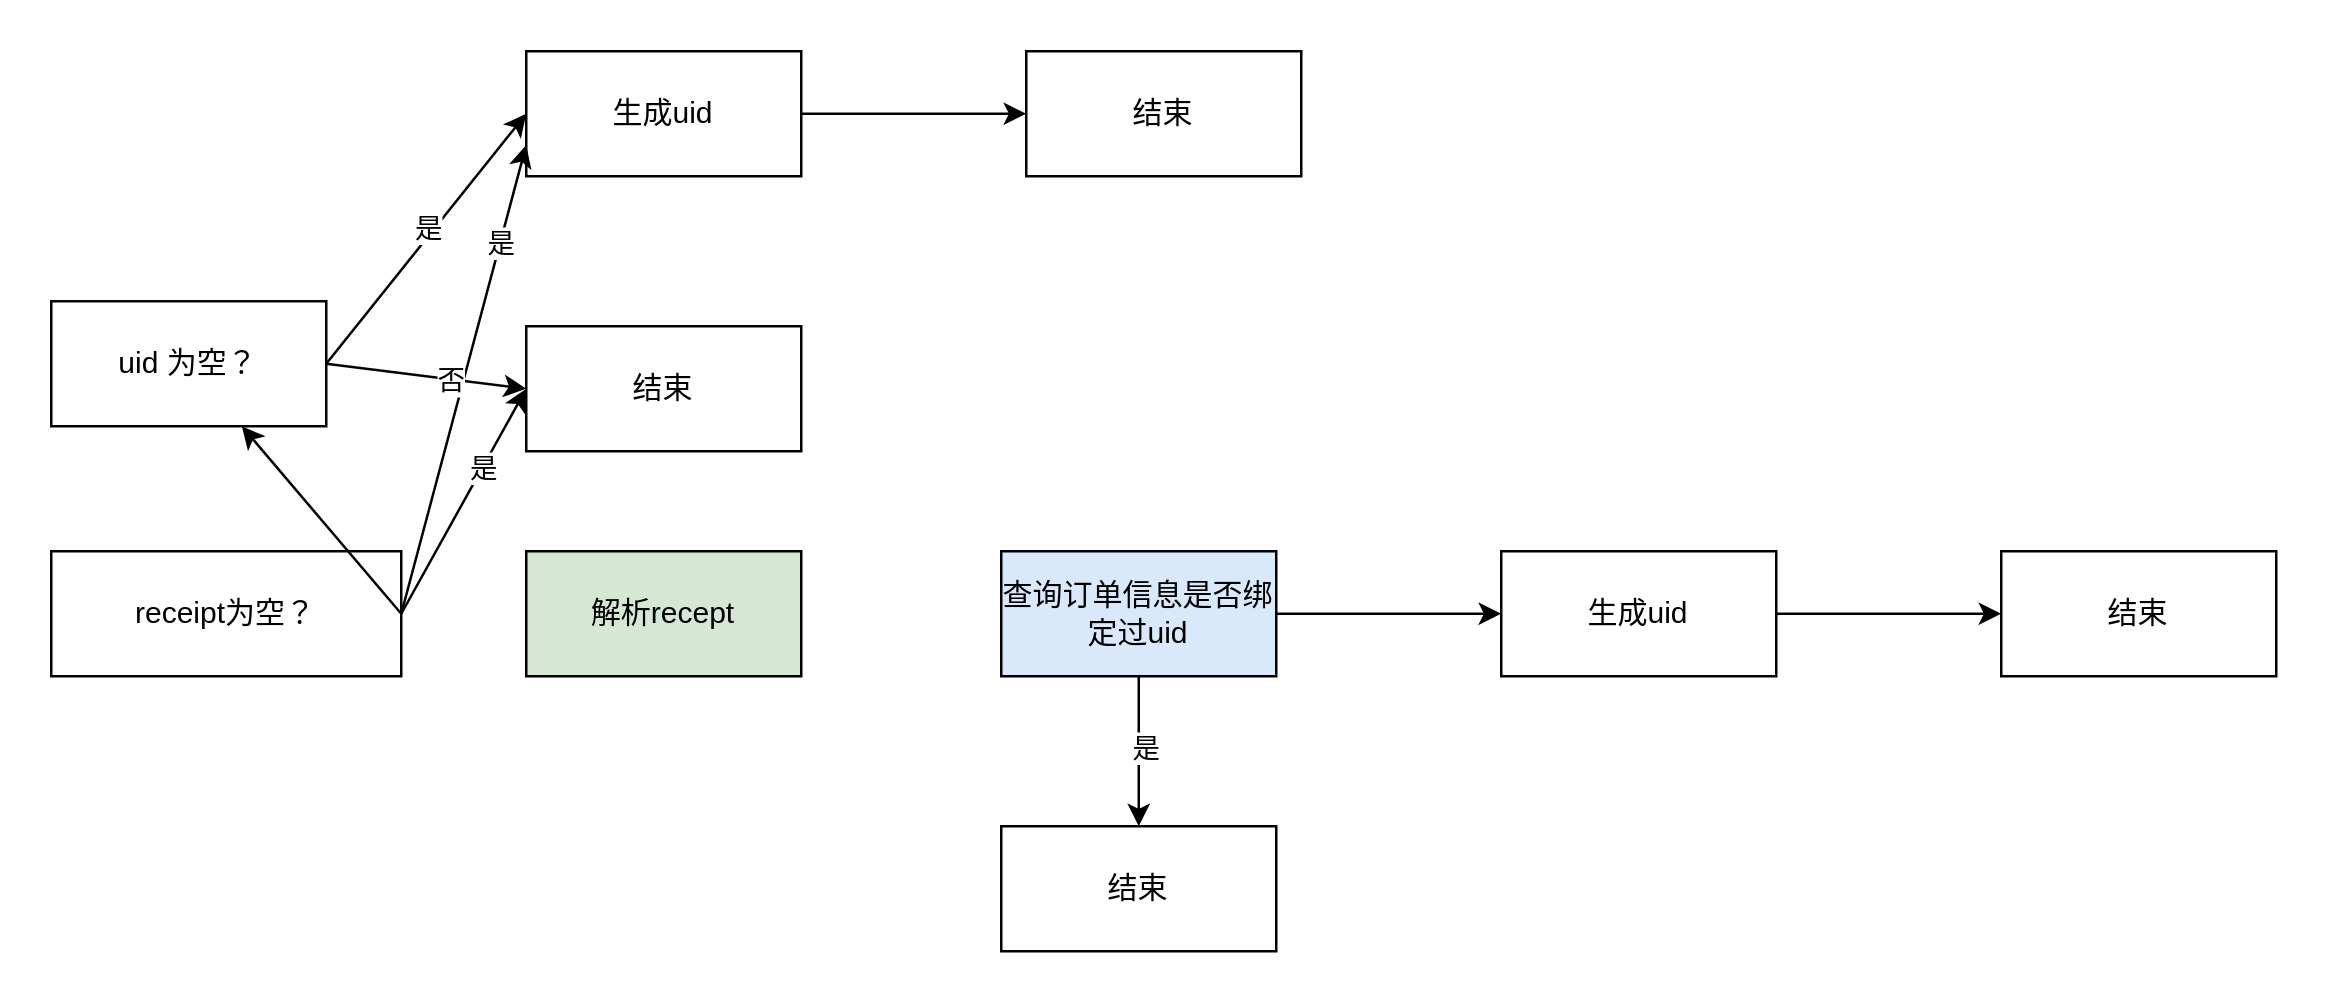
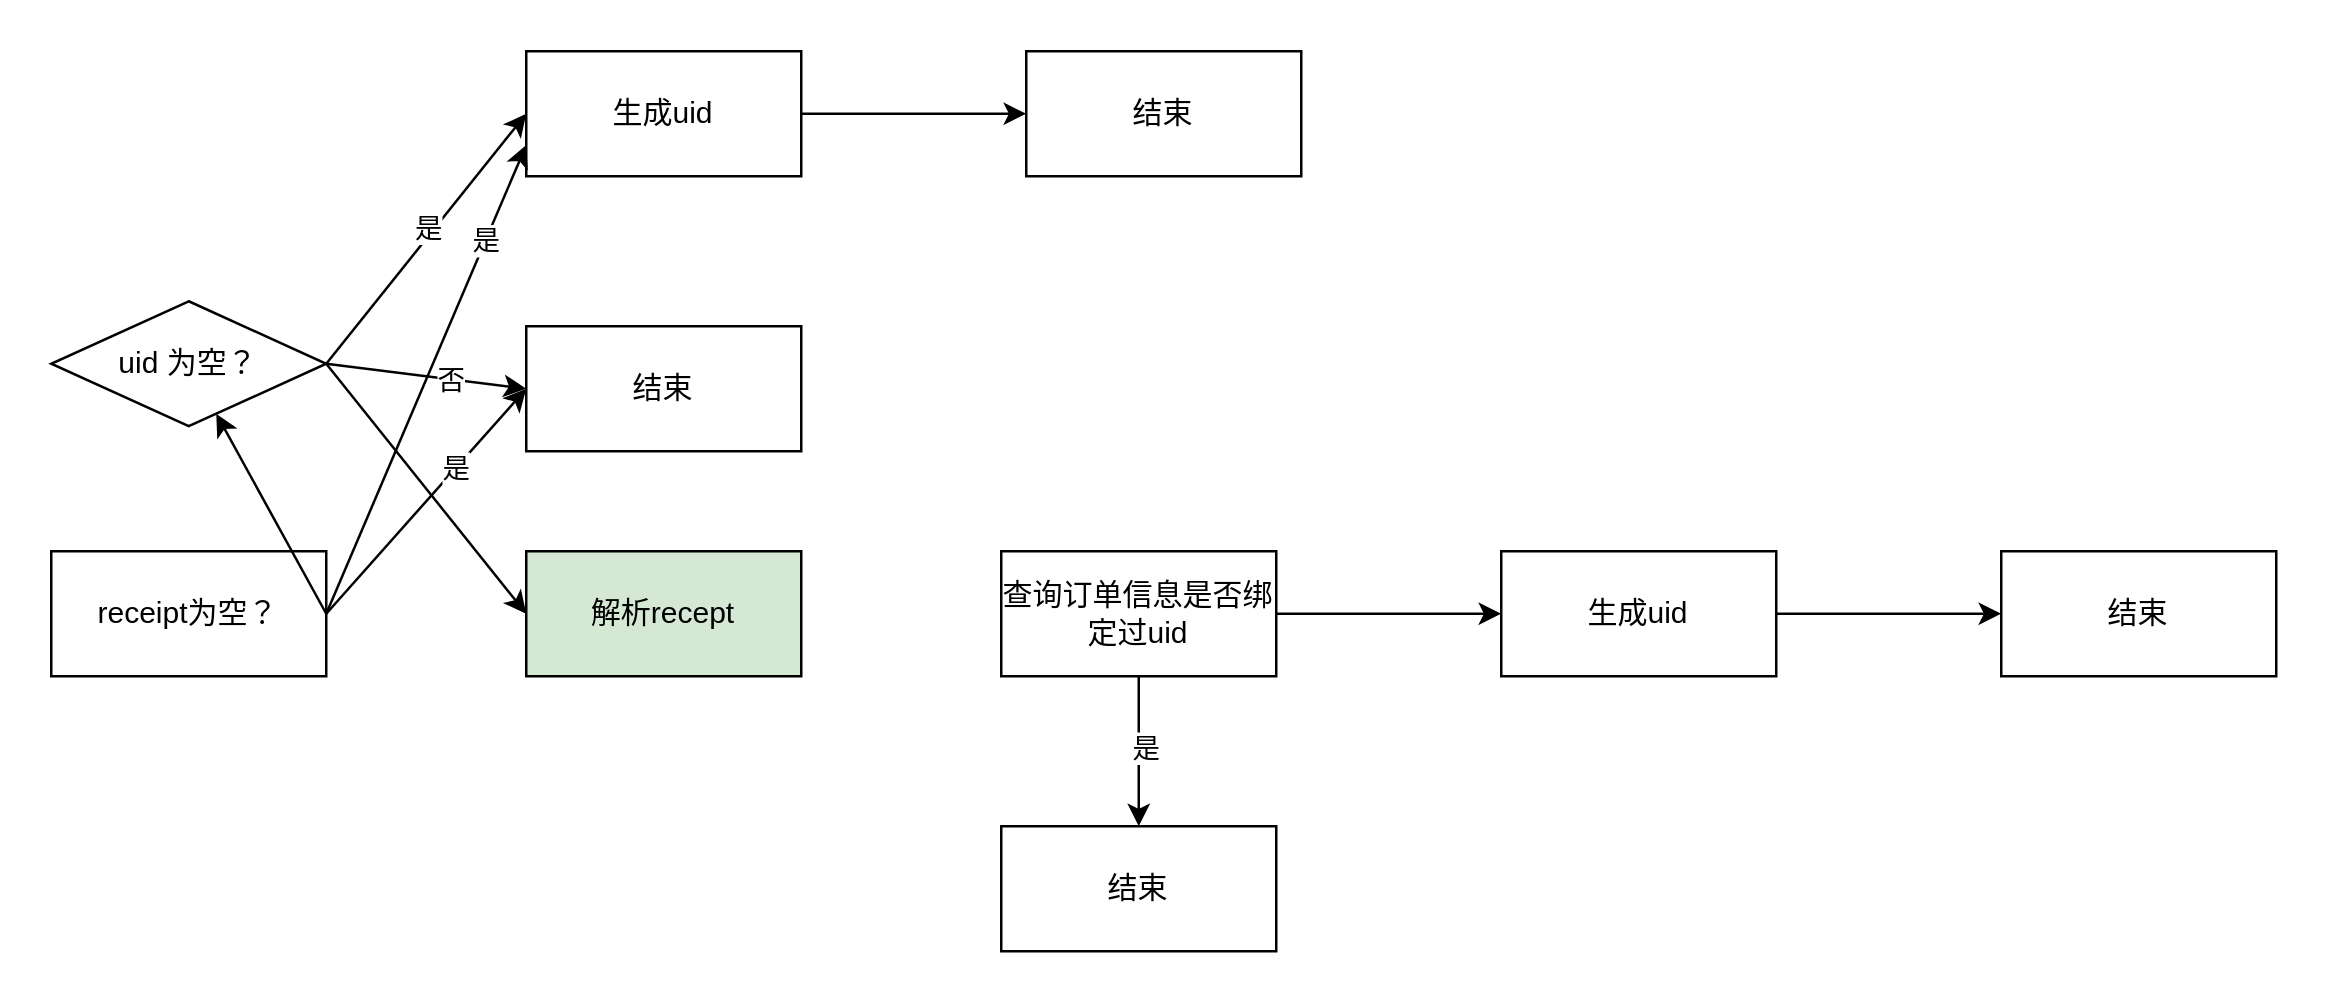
(189, 364) -> (189, 364)
none -> (361, 407)
(226, 614) -> (189, 614)
(1139, 614) -> (1139, 614)
